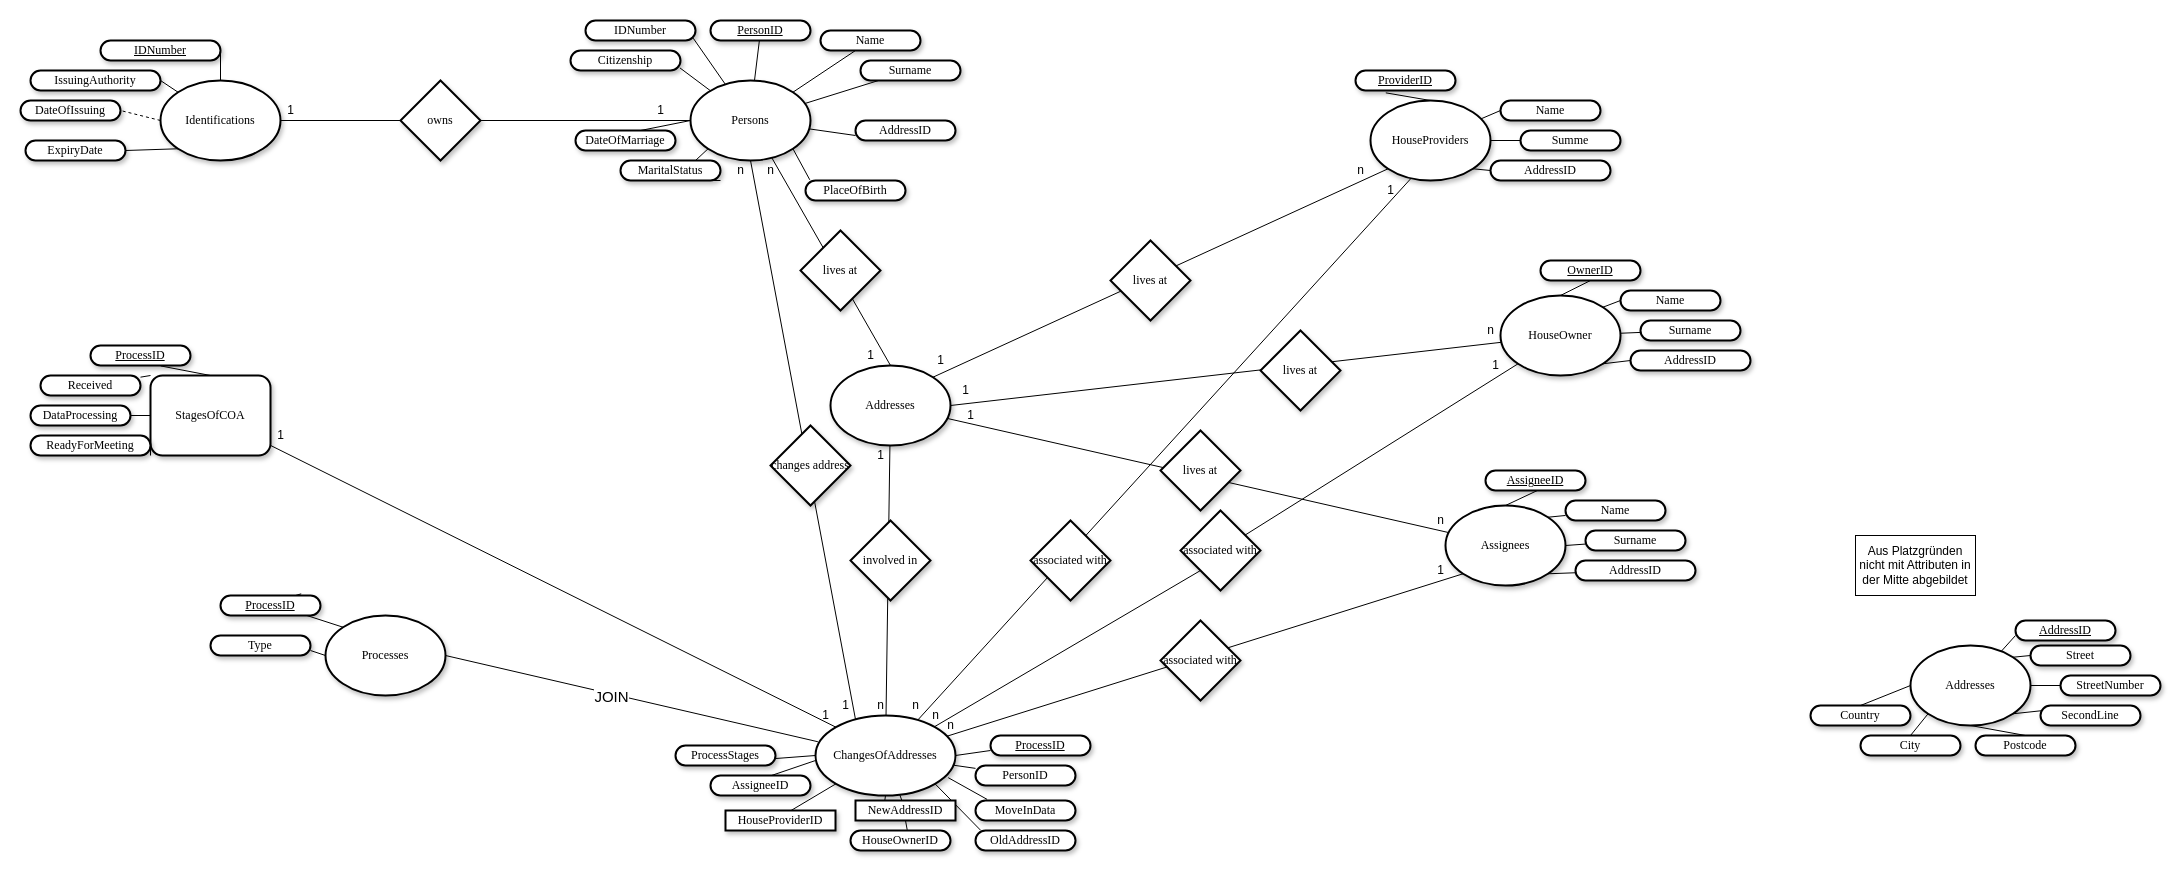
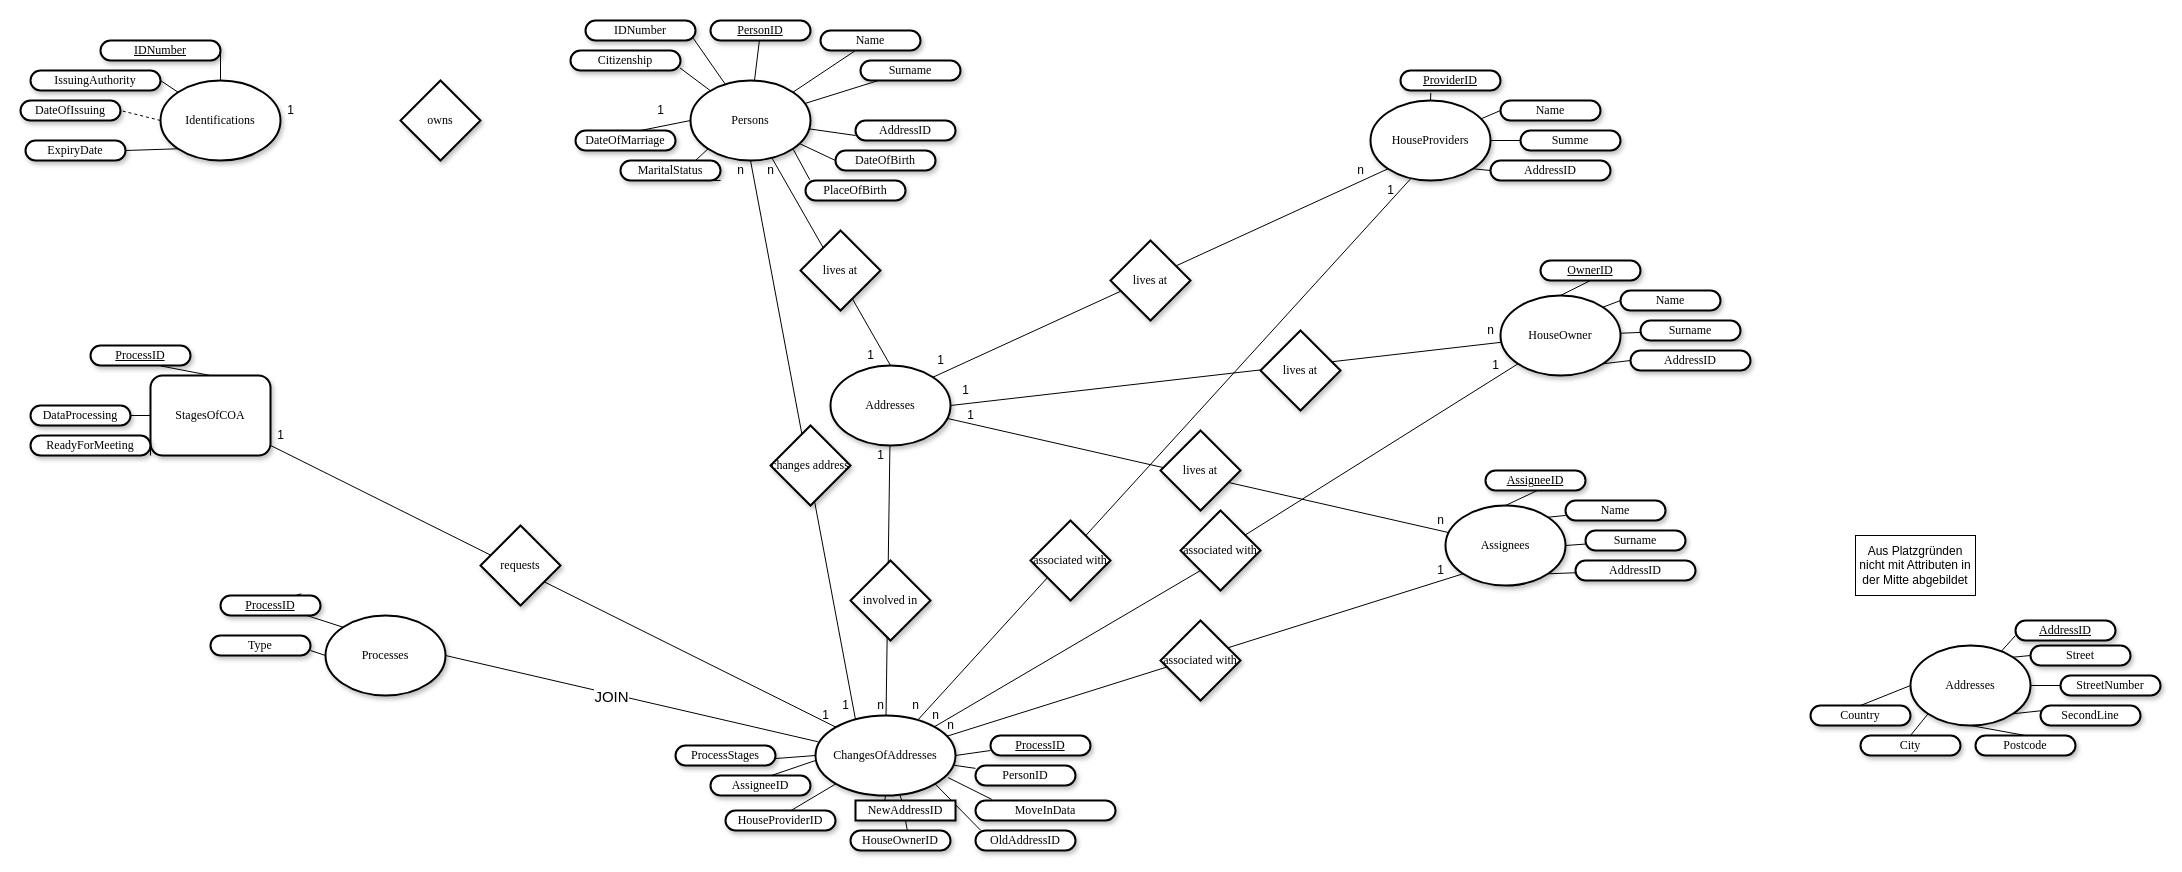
(1406, 81) -> (1451, 81)
(582, 121) -> none
none -> (817, 152)
none -> (886, 161)
(146, 376) -> none
(91, 386) -> none
(891, 561) -> (891, 601)
none -> (521, 566)
(1026, 811) -> (1046, 811)
(781, 821) -> (781, 821)
